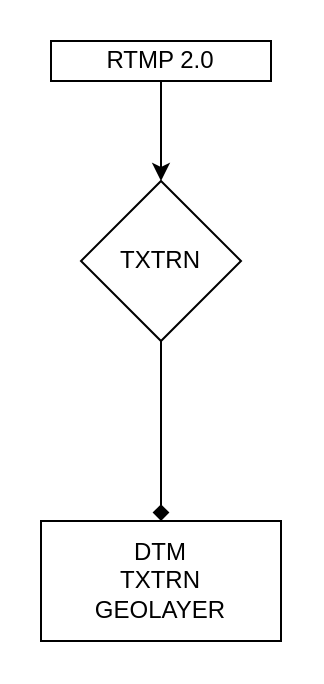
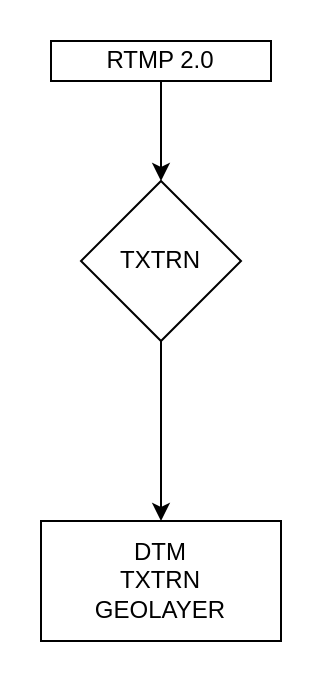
(161, 505) -> (161, 506)
